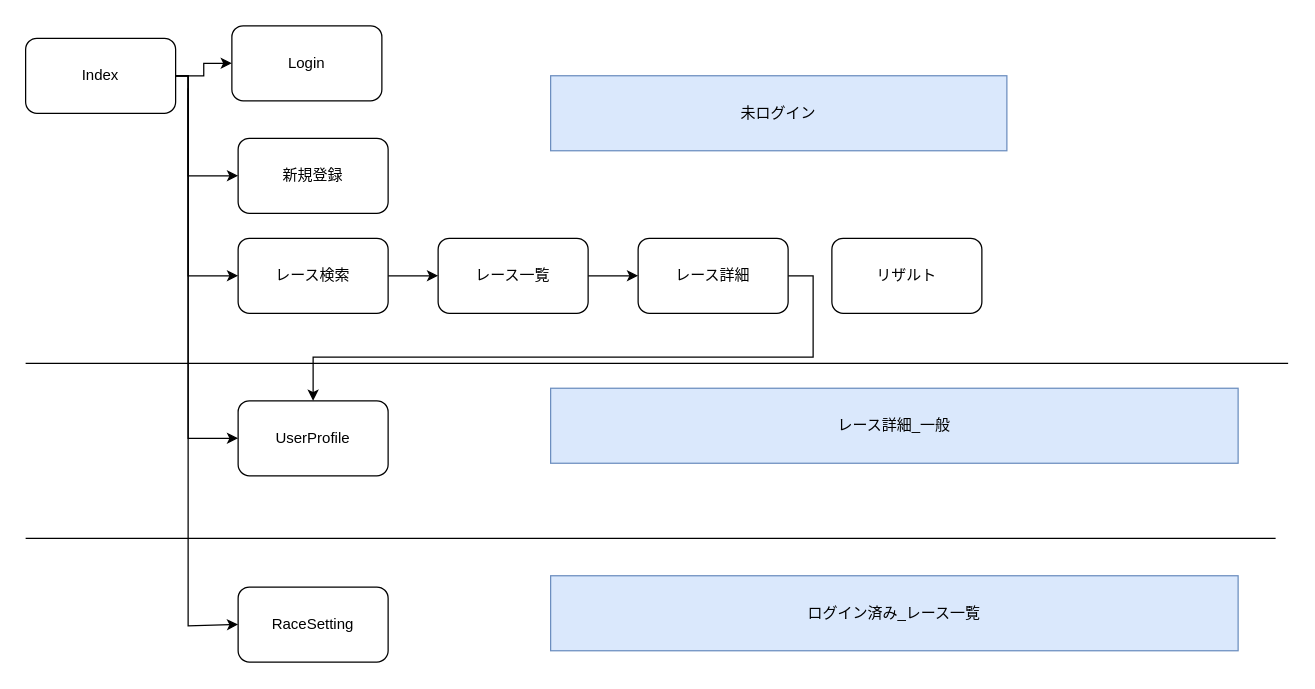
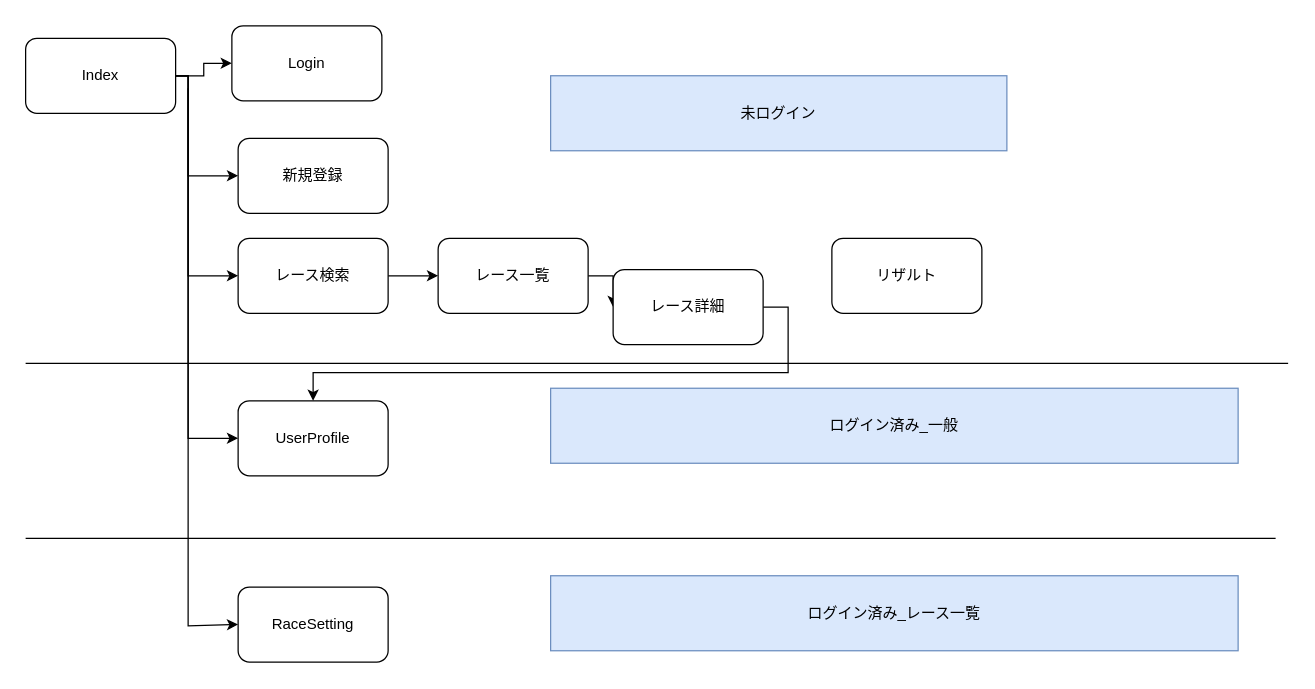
(713, 276) -> (688, 307)
(894, 426) -> (894, 426)
